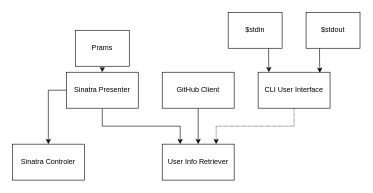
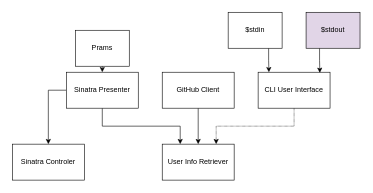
(333, 30) -> (333, 30)
